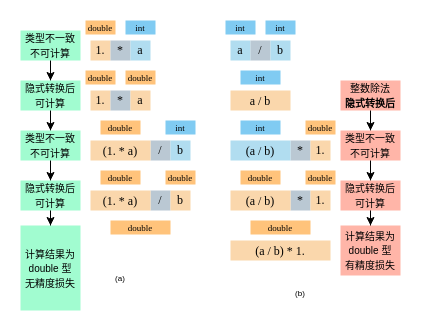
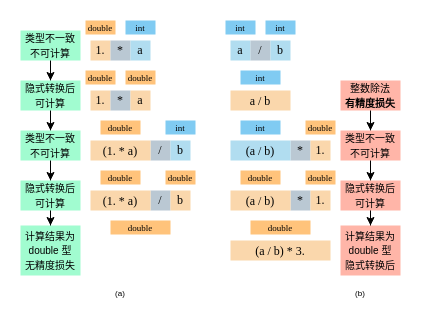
(371, 96) -> (371, 96)
(281, 251) -> (281, 251)
(371, 251) -> (371, 251)
(51, 268) -> (51, 251)
(121, 278) -> (121, 293)
(301, 293) -> (361, 293)
